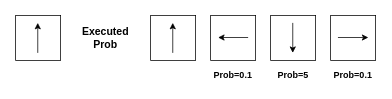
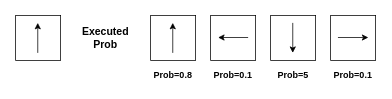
none -> (173, 75)
